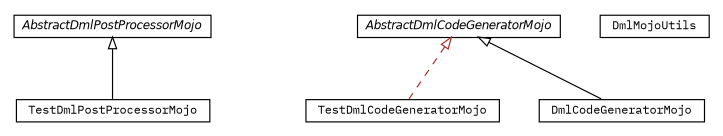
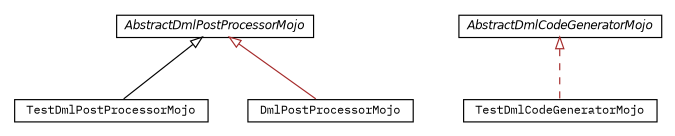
(654, 26) -> none
none -> (330, 110)
(621, 110) -> none
